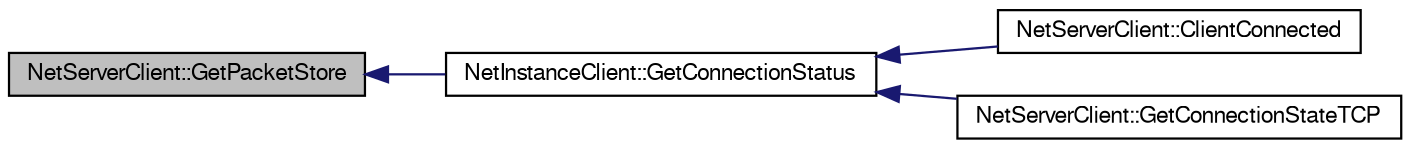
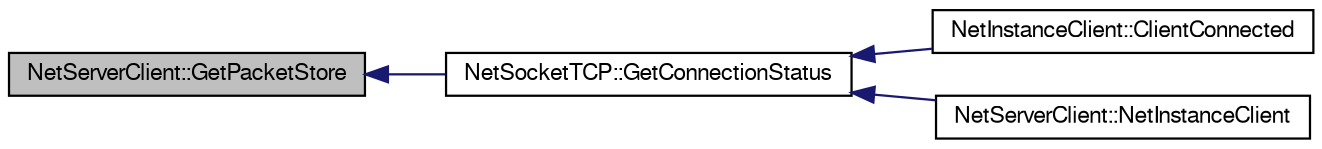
(1179, 32) -> (1123, 32)
(661, 74) -> (649, 74)
(1179, 117) -> (1123, 117)
